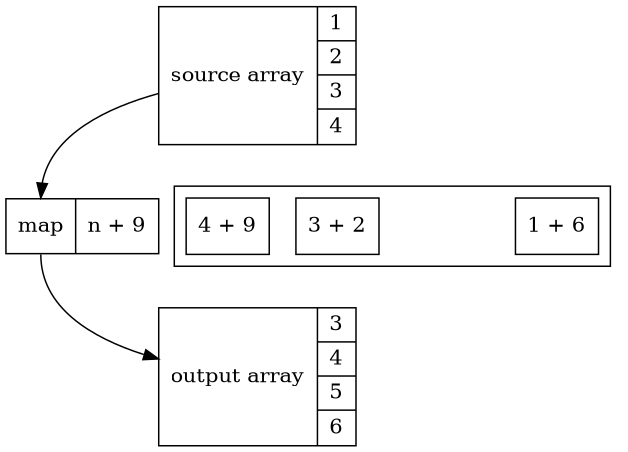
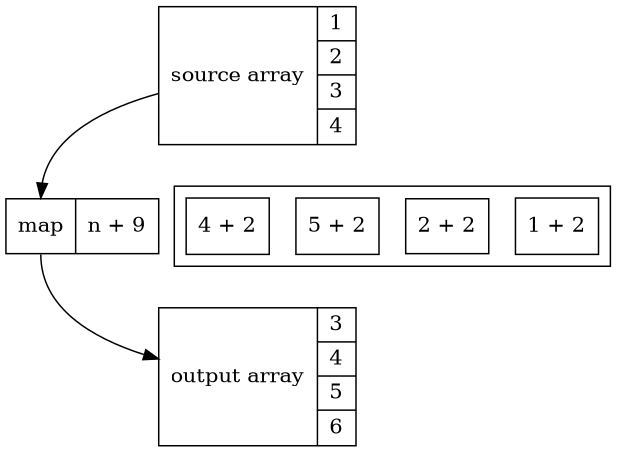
(228, 226) -> (228, 226)
(337, 226) -> (337, 226)
none -> (447, 226)
(557, 226) -> (557, 226)
